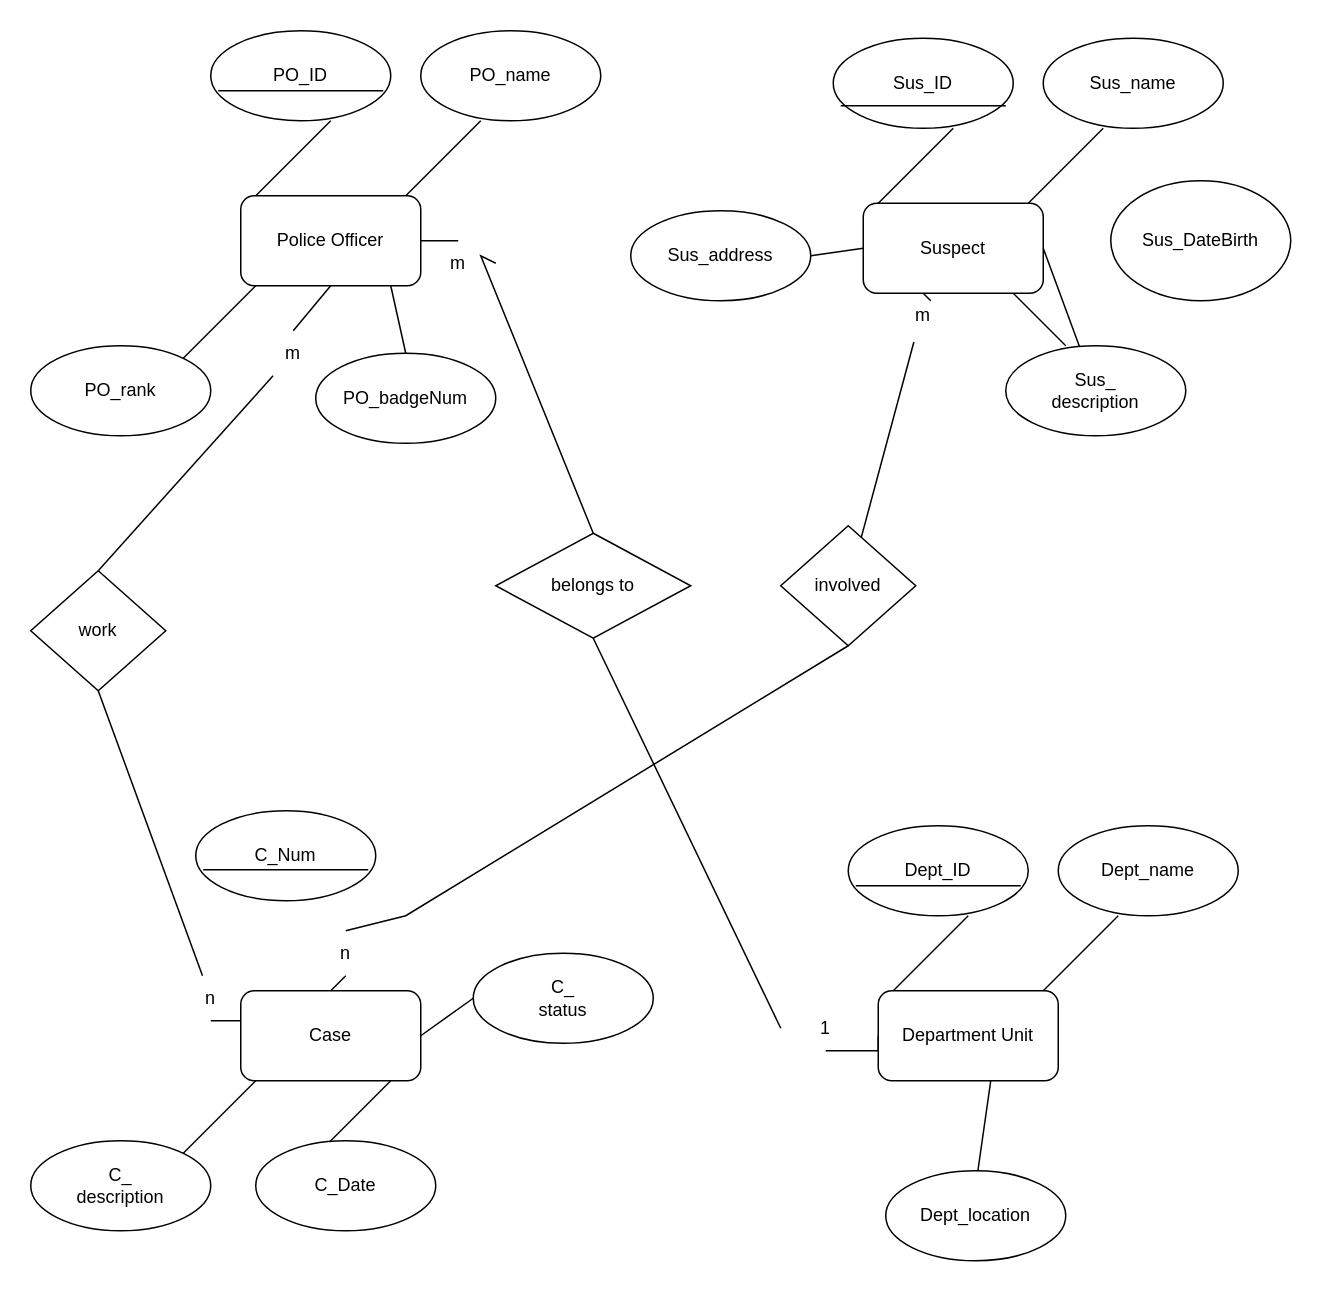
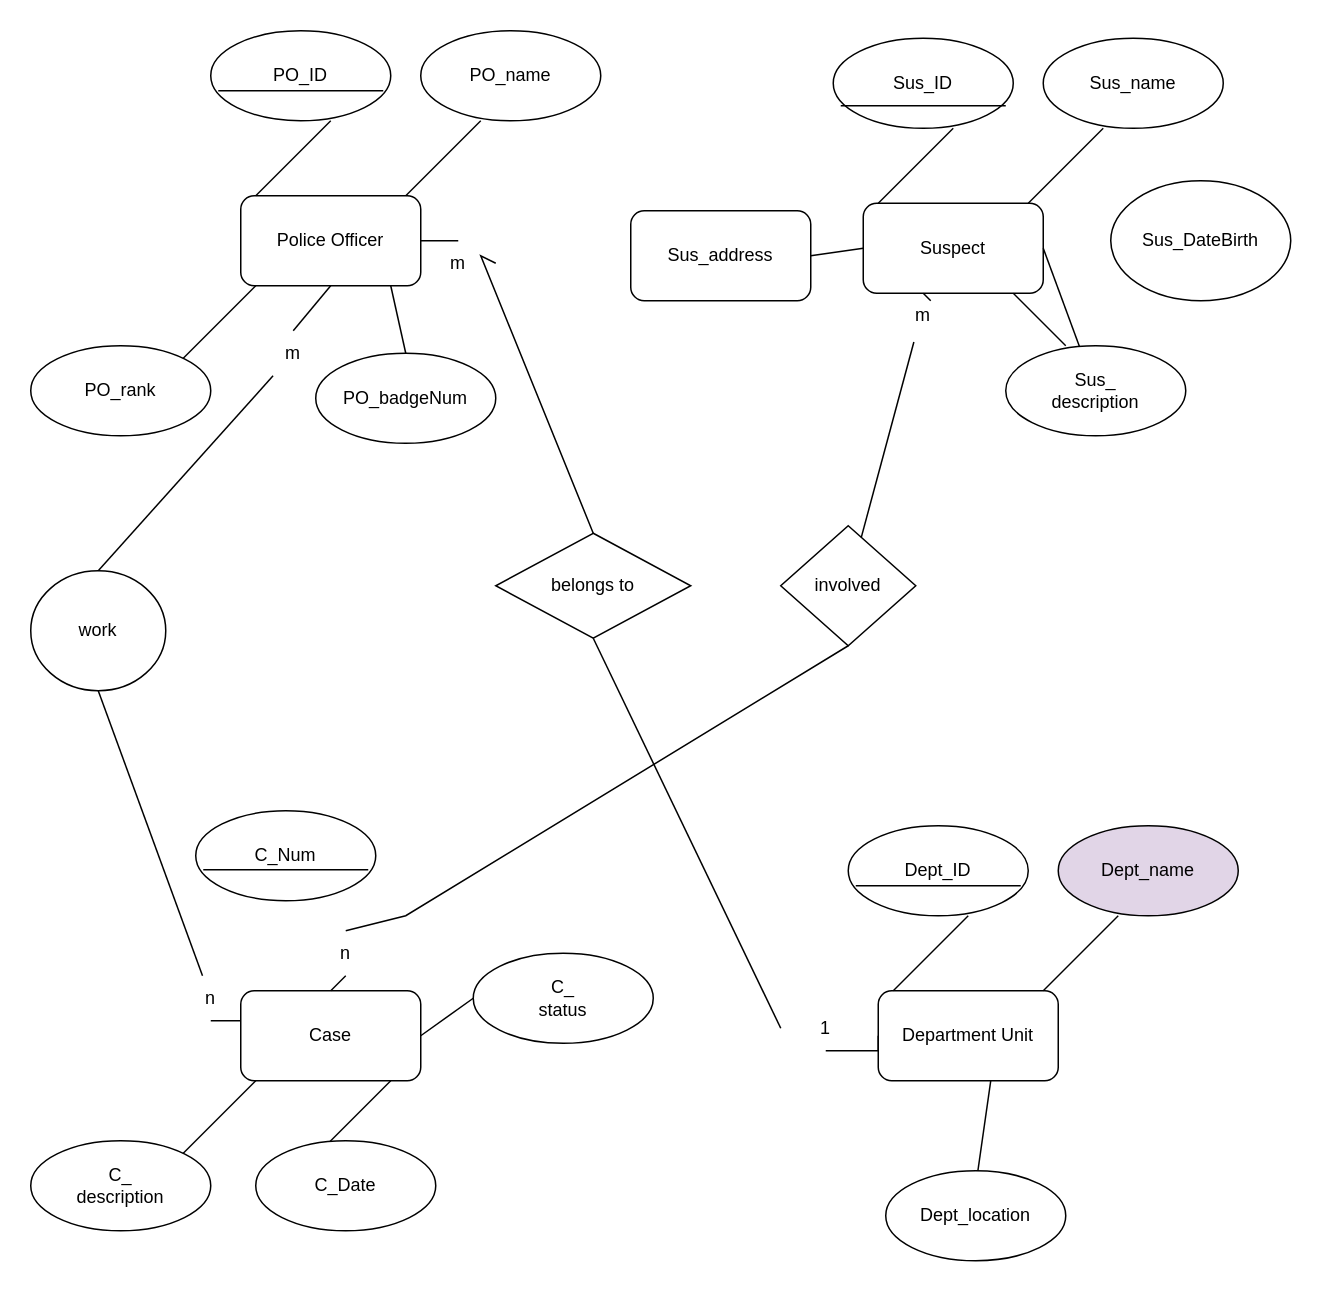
(721, 256) -> (721, 256)
(98, 631) -> (98, 631)
(1148, 871) -> (1148, 871)
